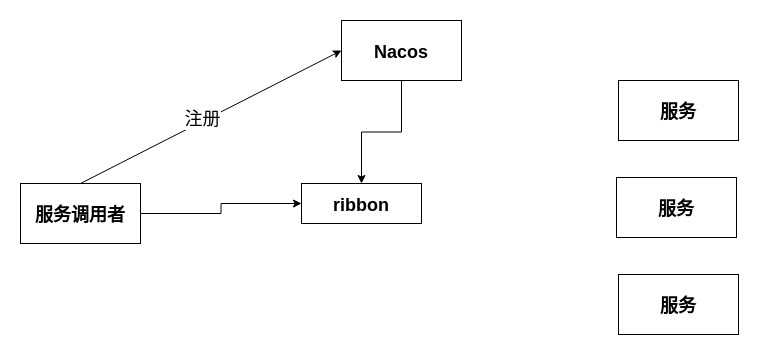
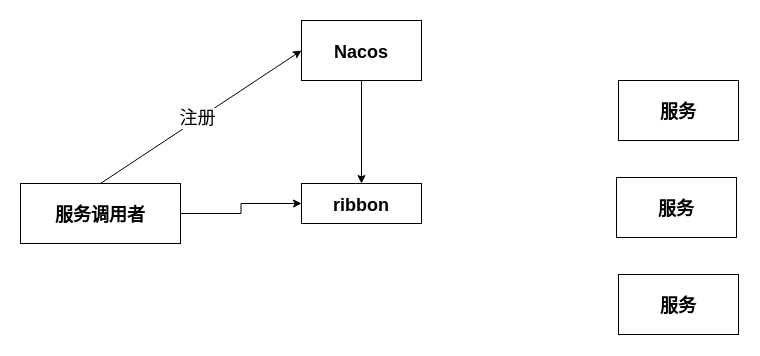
(402, 51) -> (362, 51)
(81, 214) -> (101, 214)
